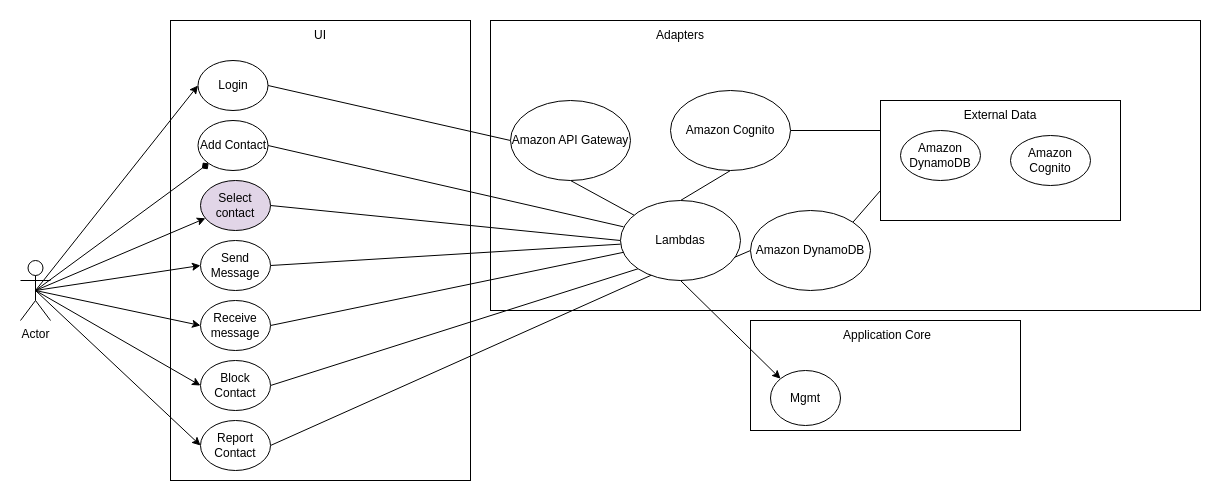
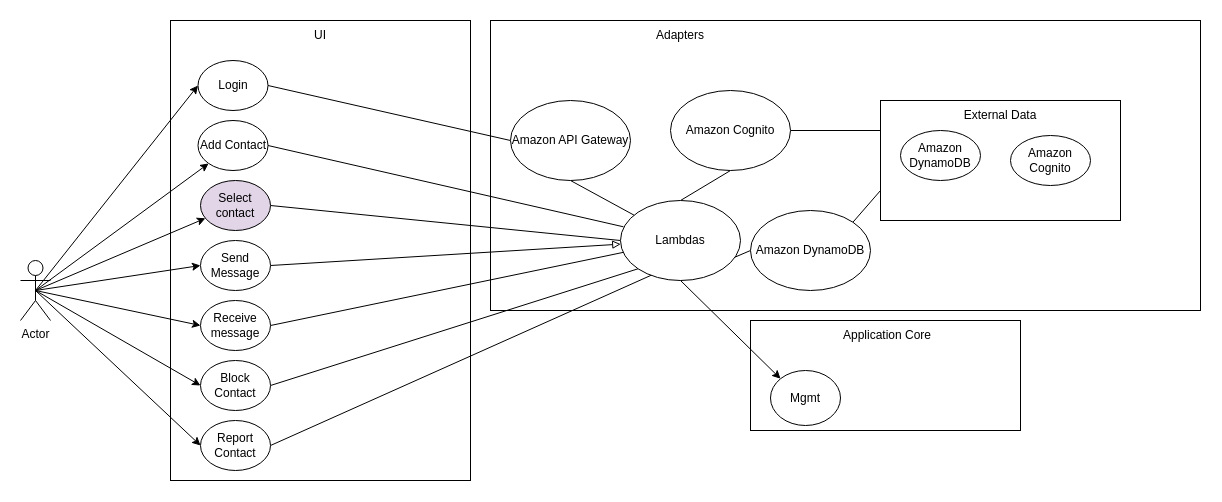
(202, 169) -> (202, 168)
(615, 245) -> (611, 245)
